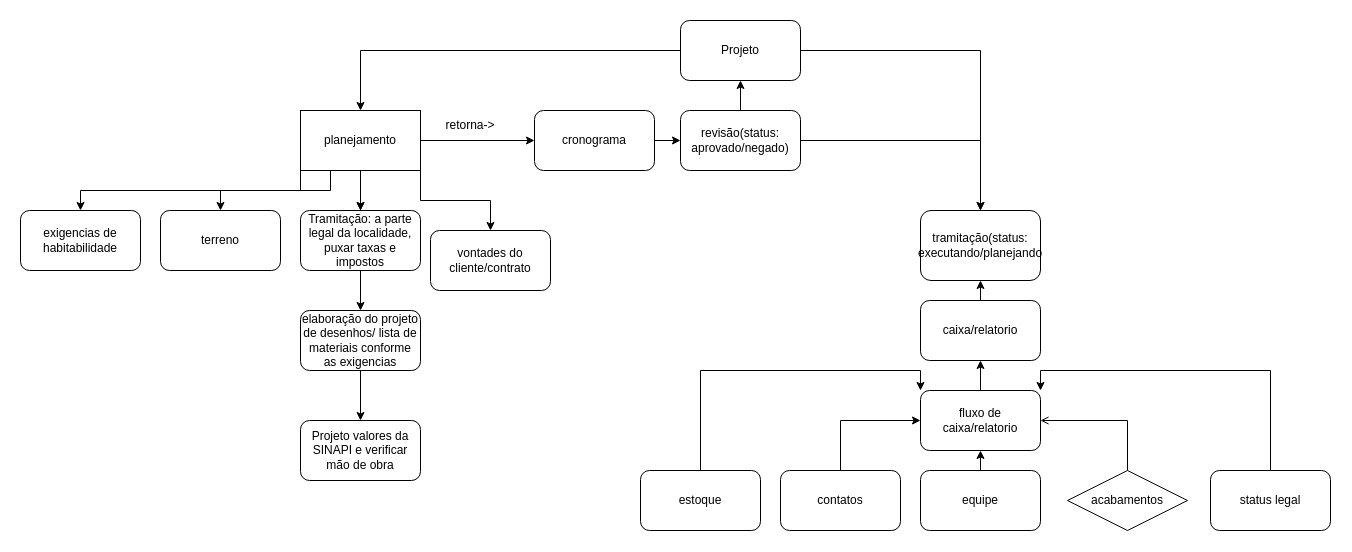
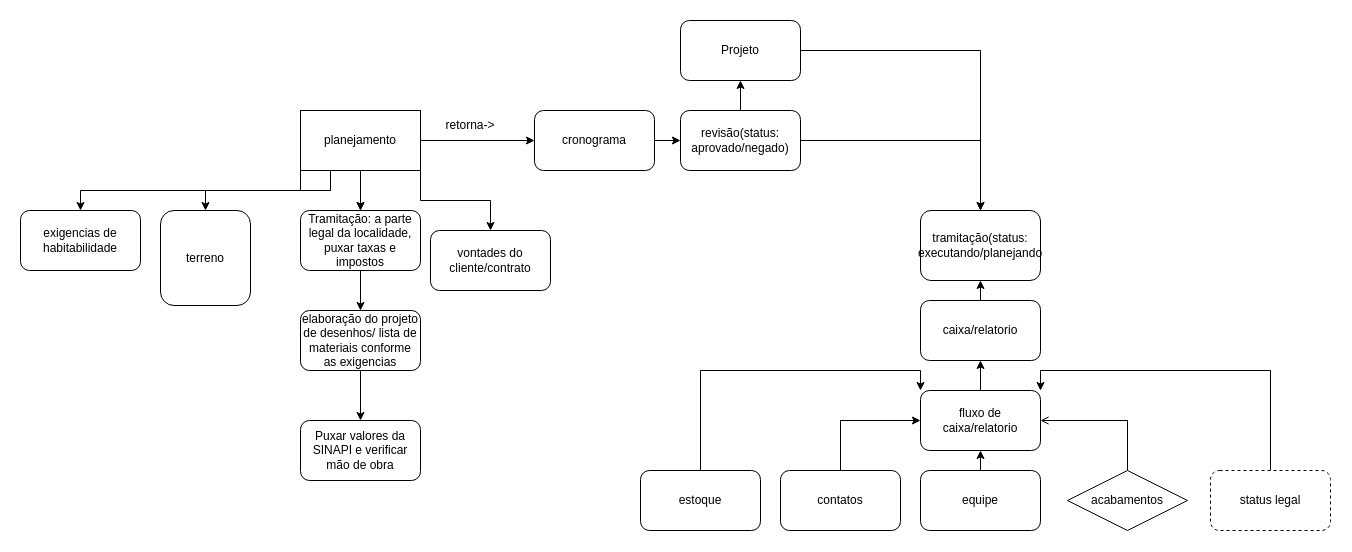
(495, 51) -> none
(221, 241) -> (206, 258)
(361, 451) -> (361, 451)
(1271, 501) -> (1271, 501)
